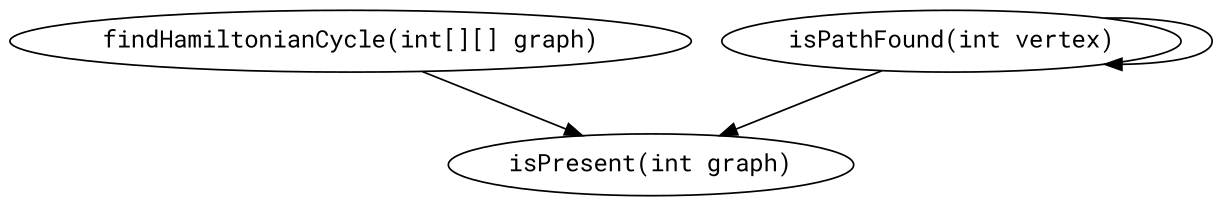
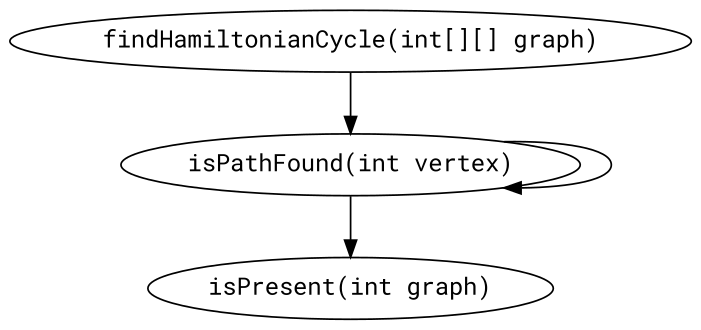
(494, 100) -> (351, 95)
